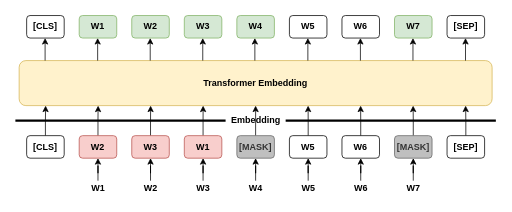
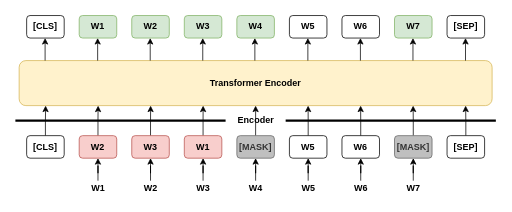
(255, 83) -> (255, 83)
(256, 120) -> (256, 120)
